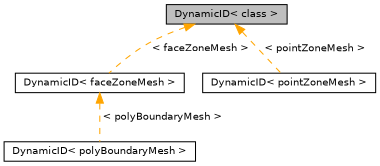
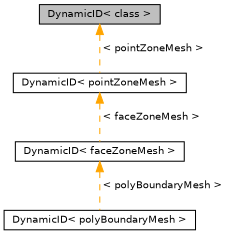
(144, 46) -> (100, 122)
